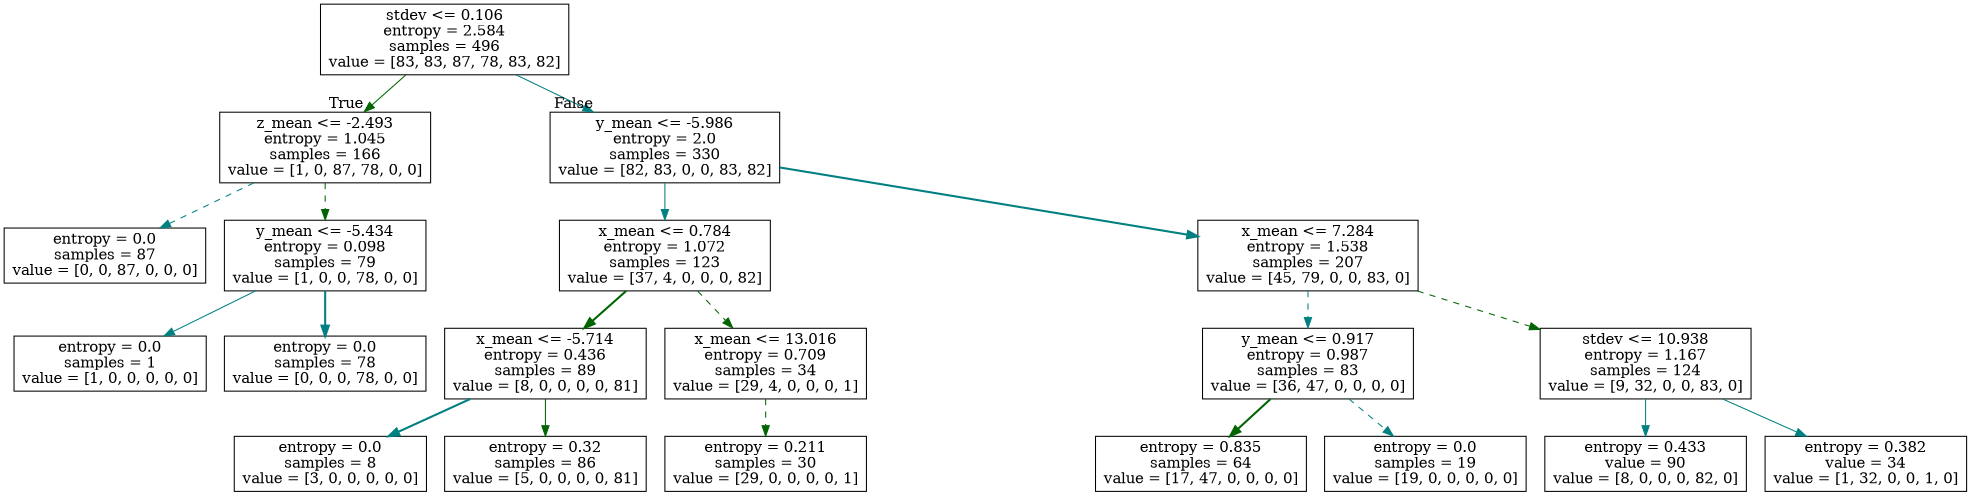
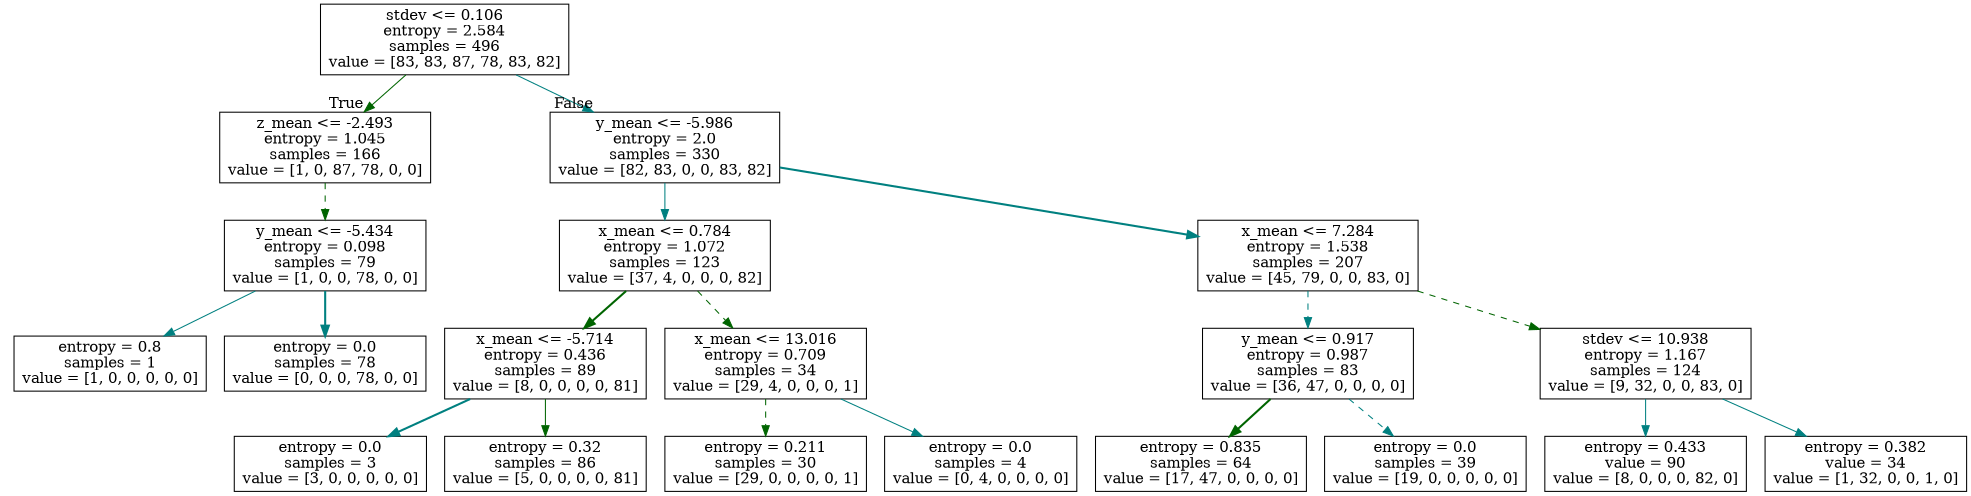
(105, 256) -> none
(110, 364) -> (110, 364)
(330, 464) -> (330, 464)
none -> (981, 464)
(1425, 464) -> (1425, 464)
